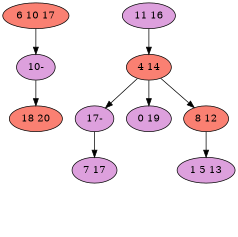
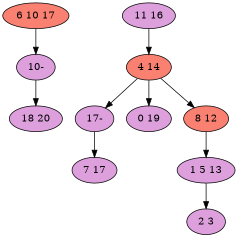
(36, 119) -> (36, 119)
none -> (206, 222)
